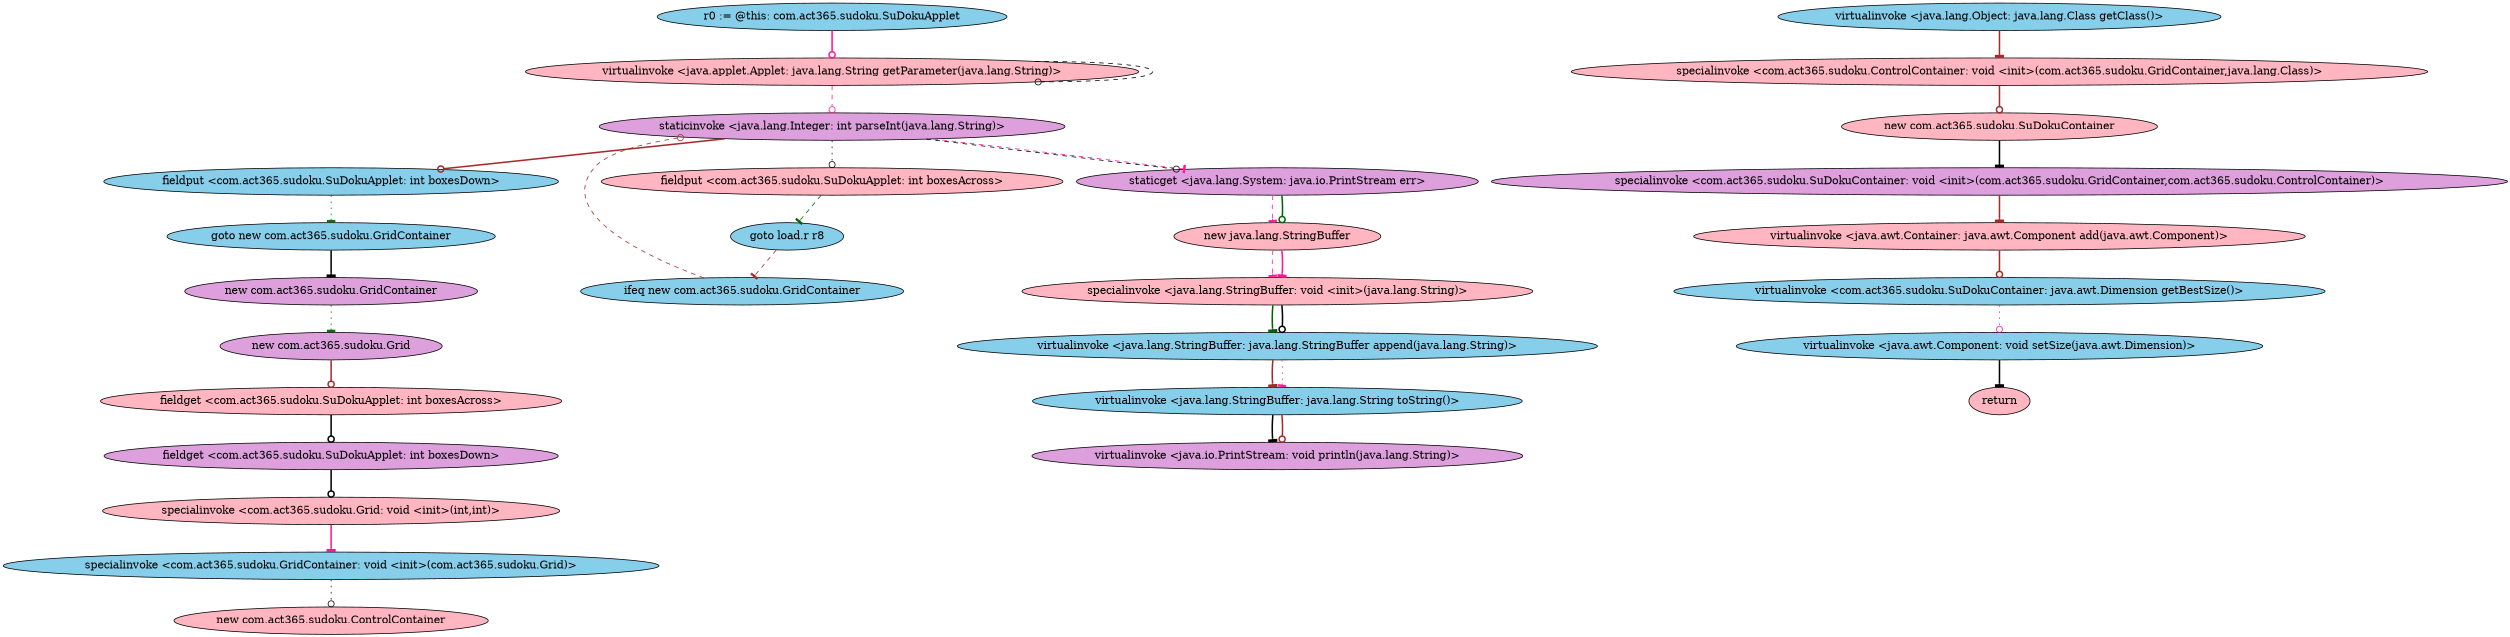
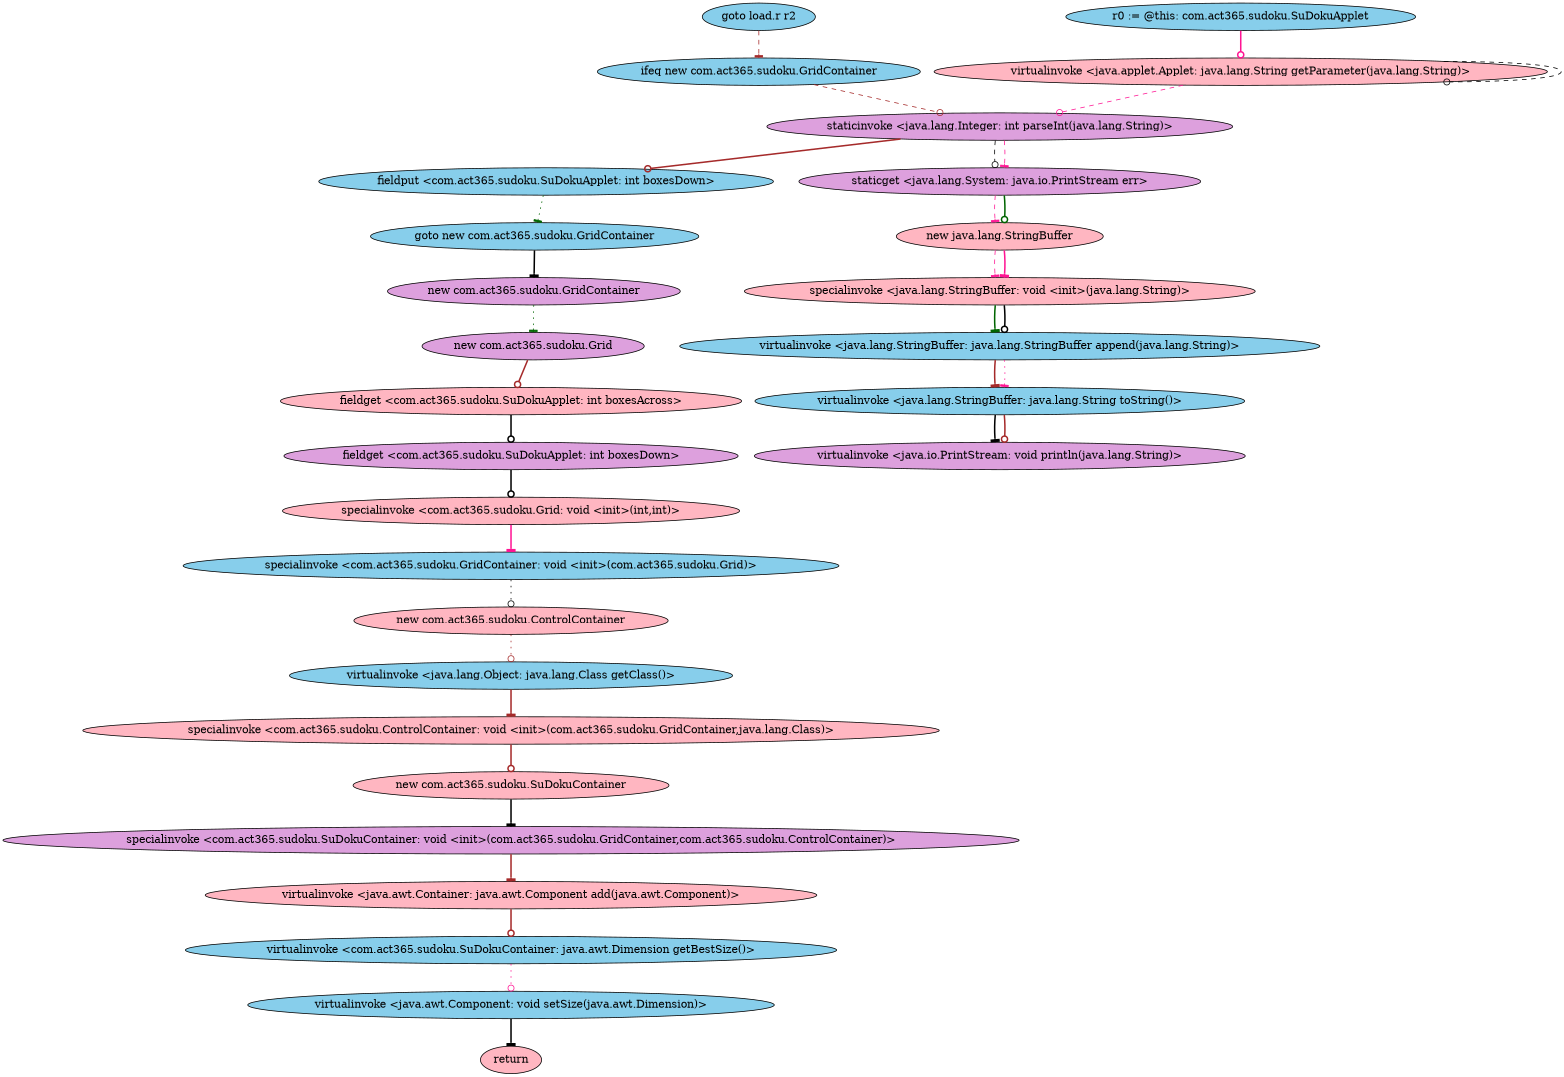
(832, 181) -> none
(787, 236) -> (759, 17)
none -> (511, 645)
